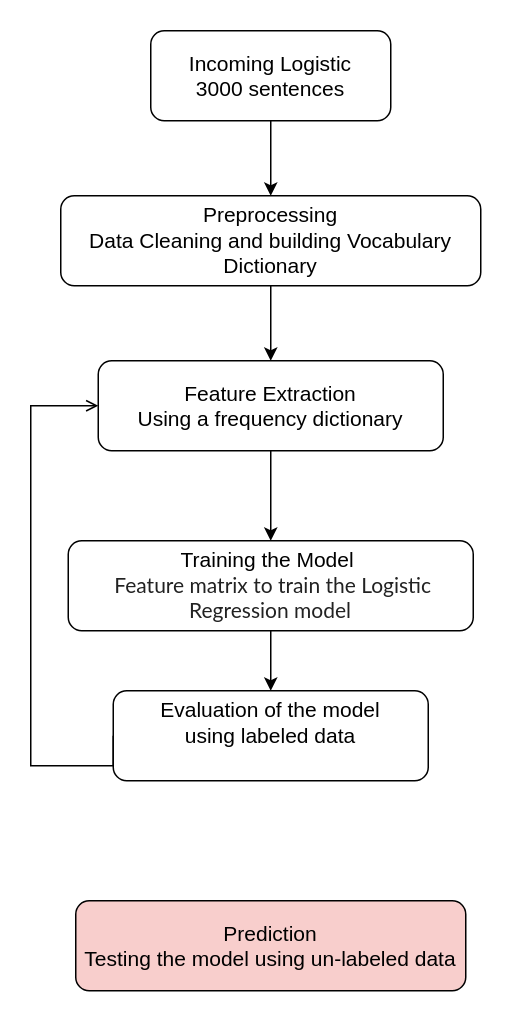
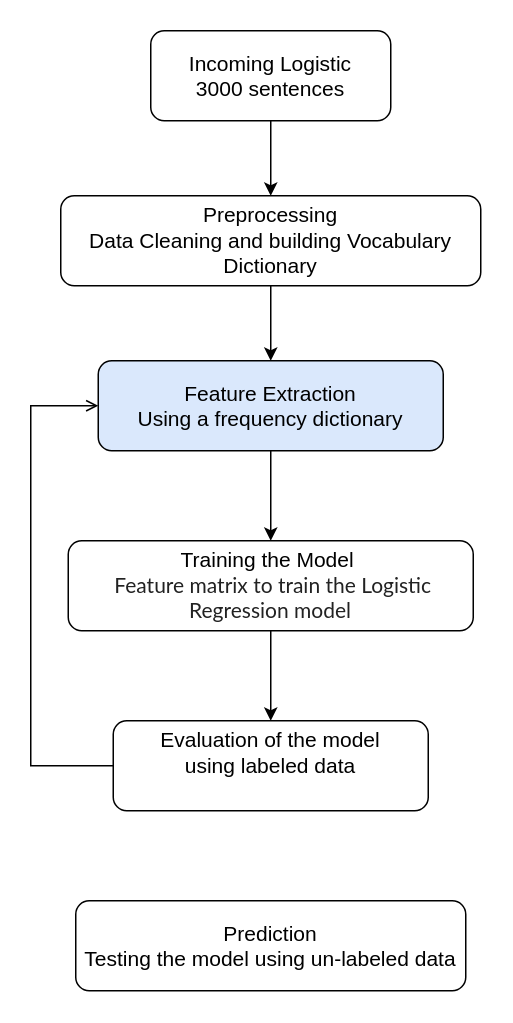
(271, 406) -> (271, 406)
(271, 736) -> (271, 766)
(271, 946) -> (271, 946)
